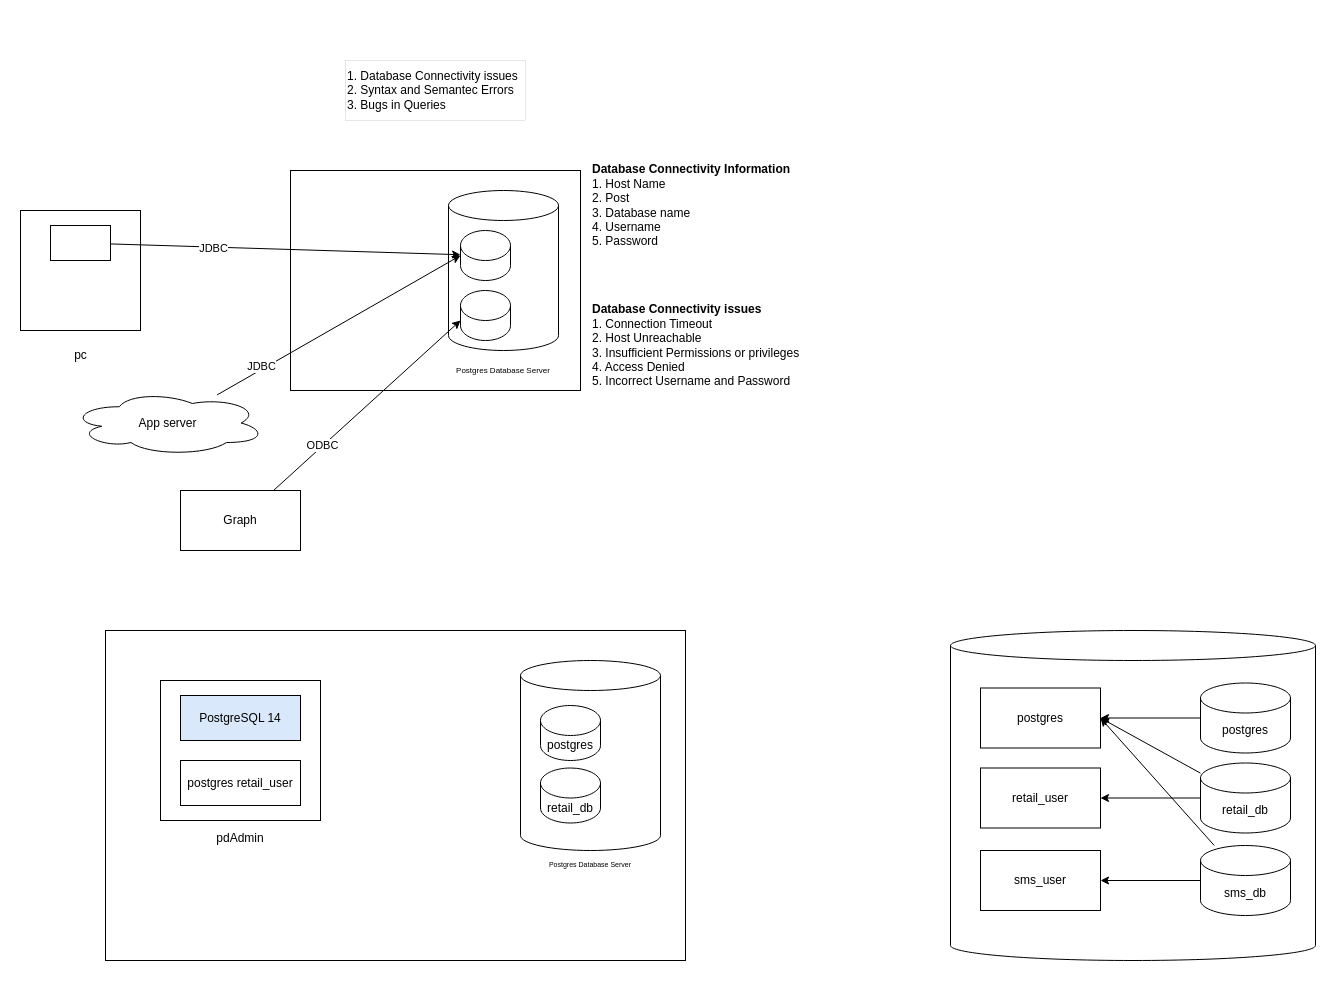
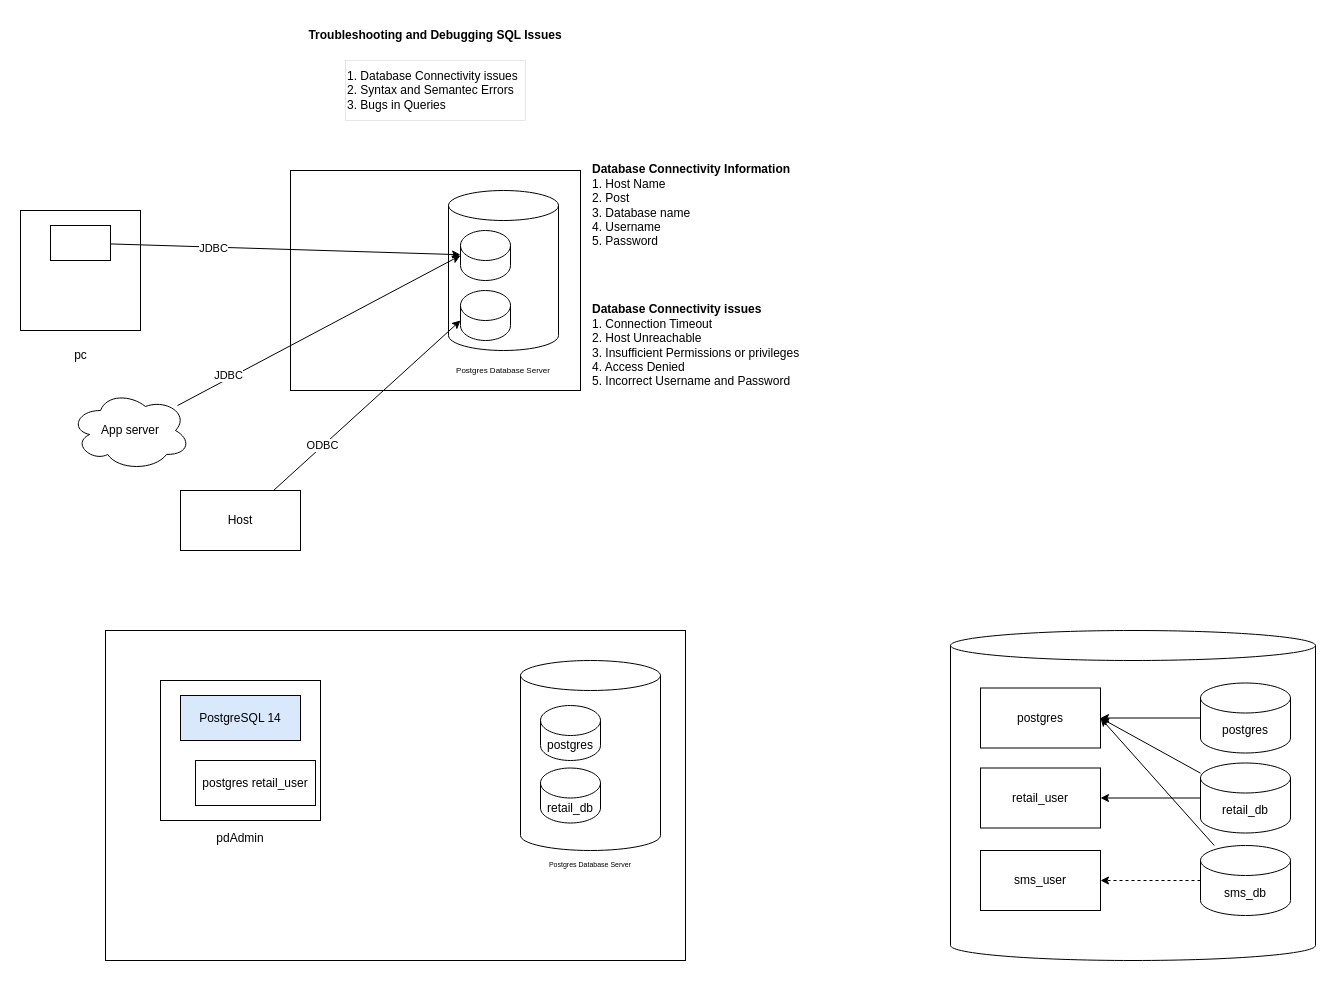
none -> (436, 36)
(168, 423) -> (131, 431)
(241, 521) -> (241, 521)
(241, 783) -> (256, 783)
(1154, 881) -> (1154, 881)
